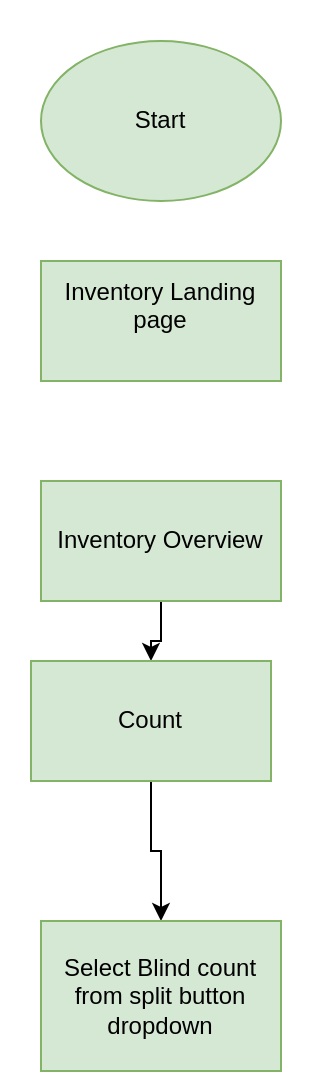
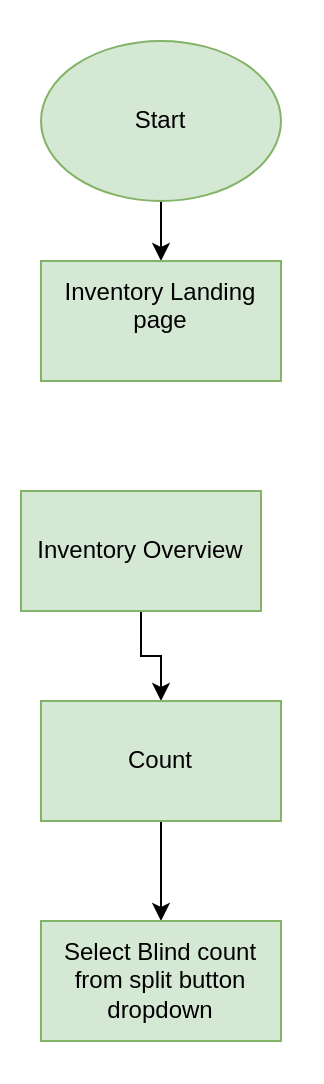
none -> (161, 238)
(161, 541) -> (141, 551)
(151, 721) -> (161, 761)
(161, 996) -> (161, 981)
